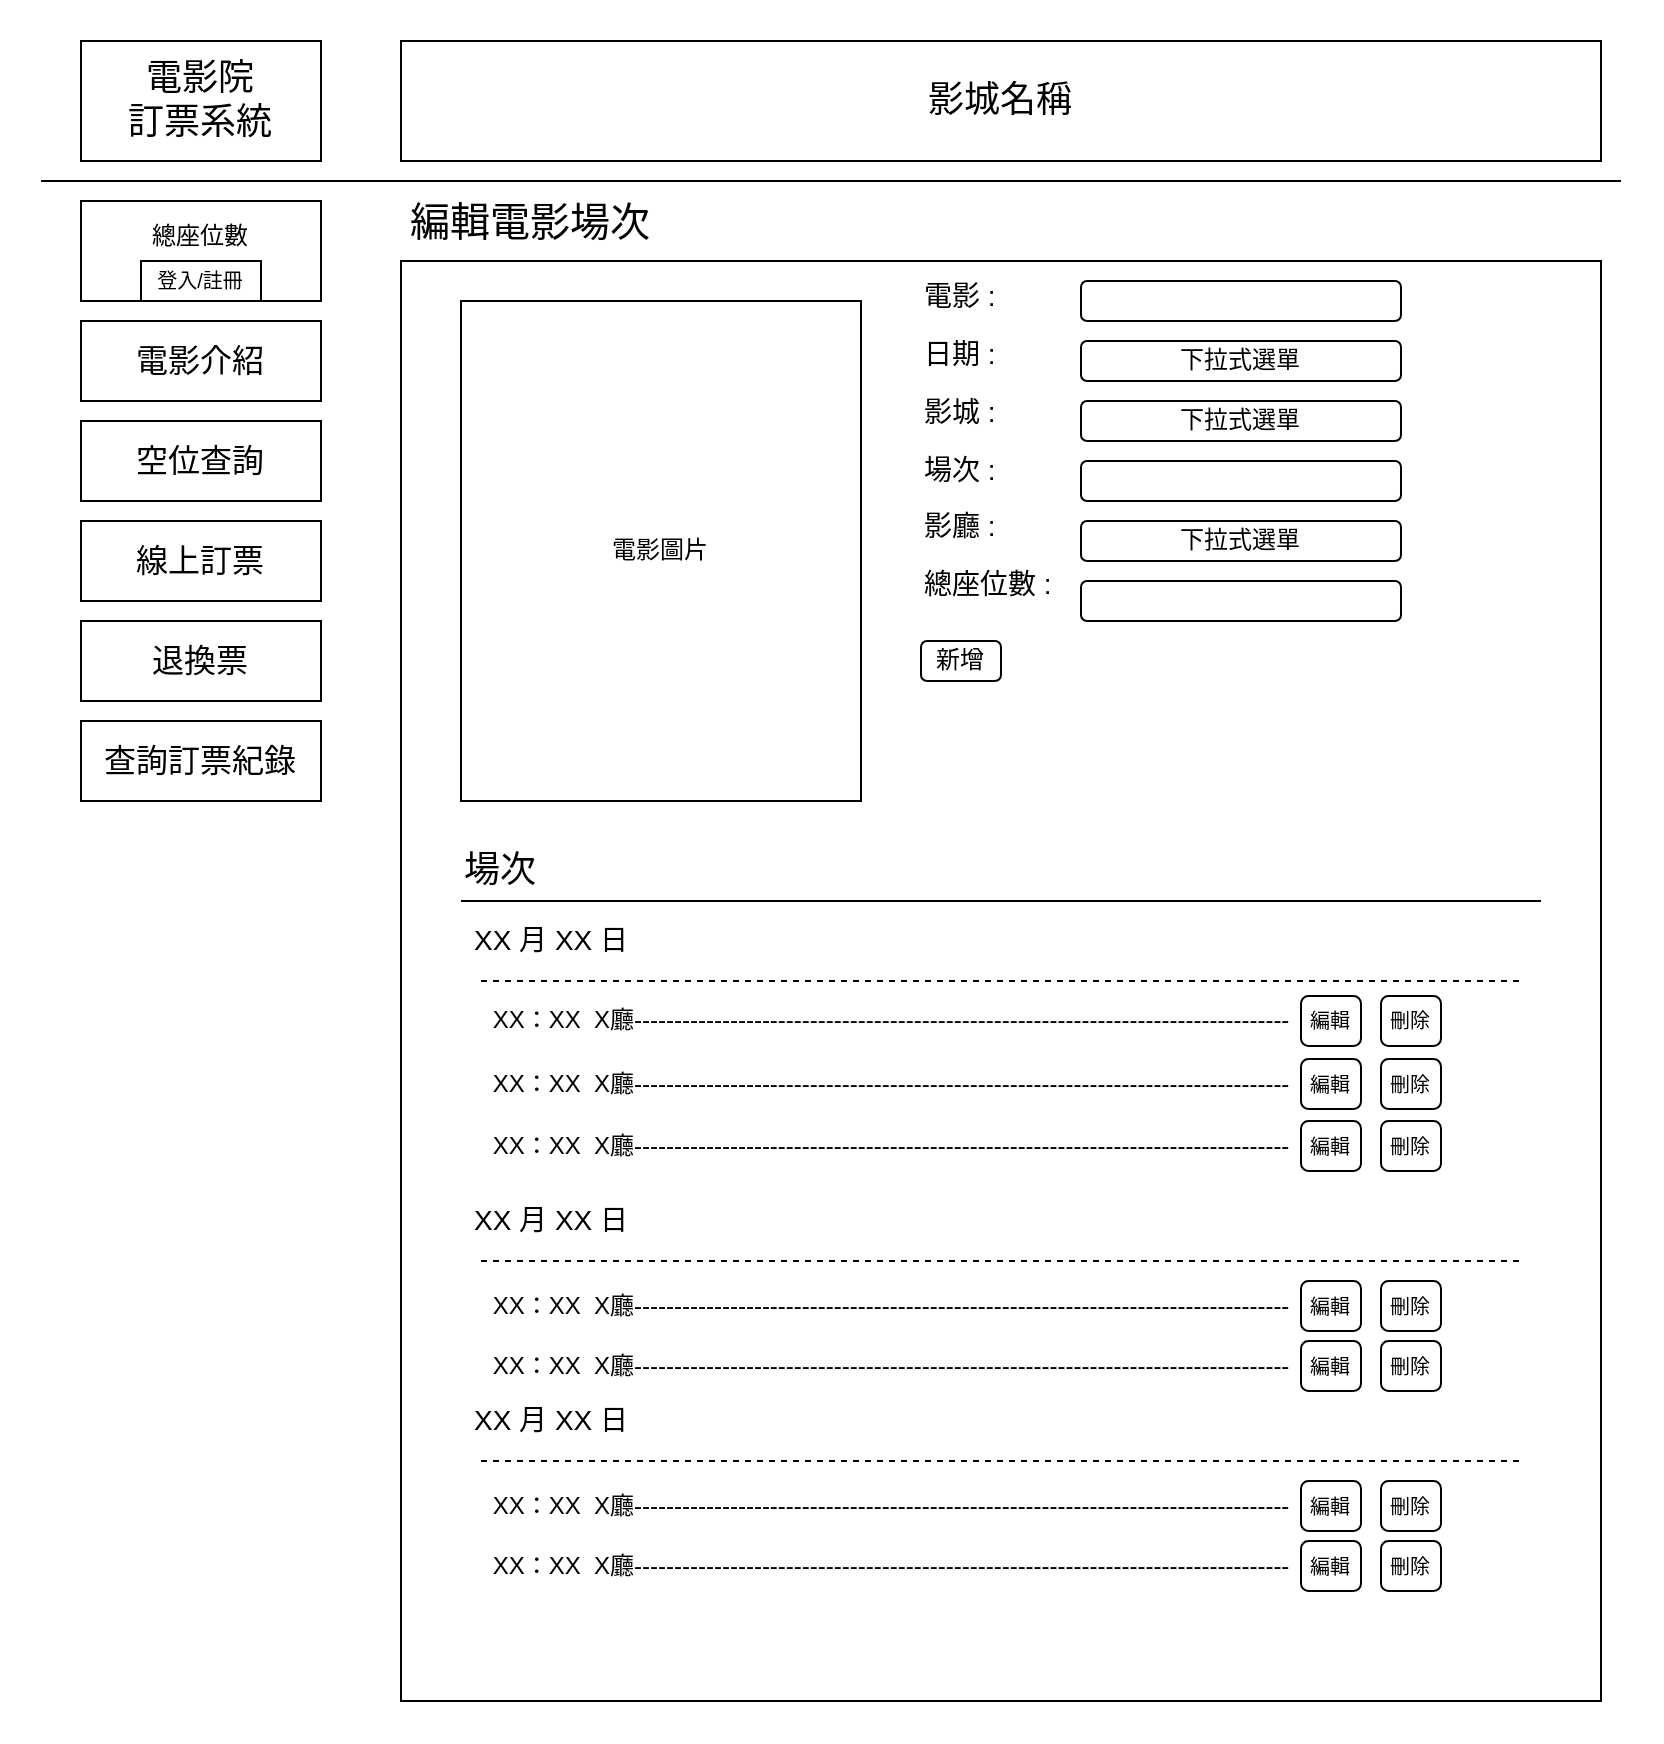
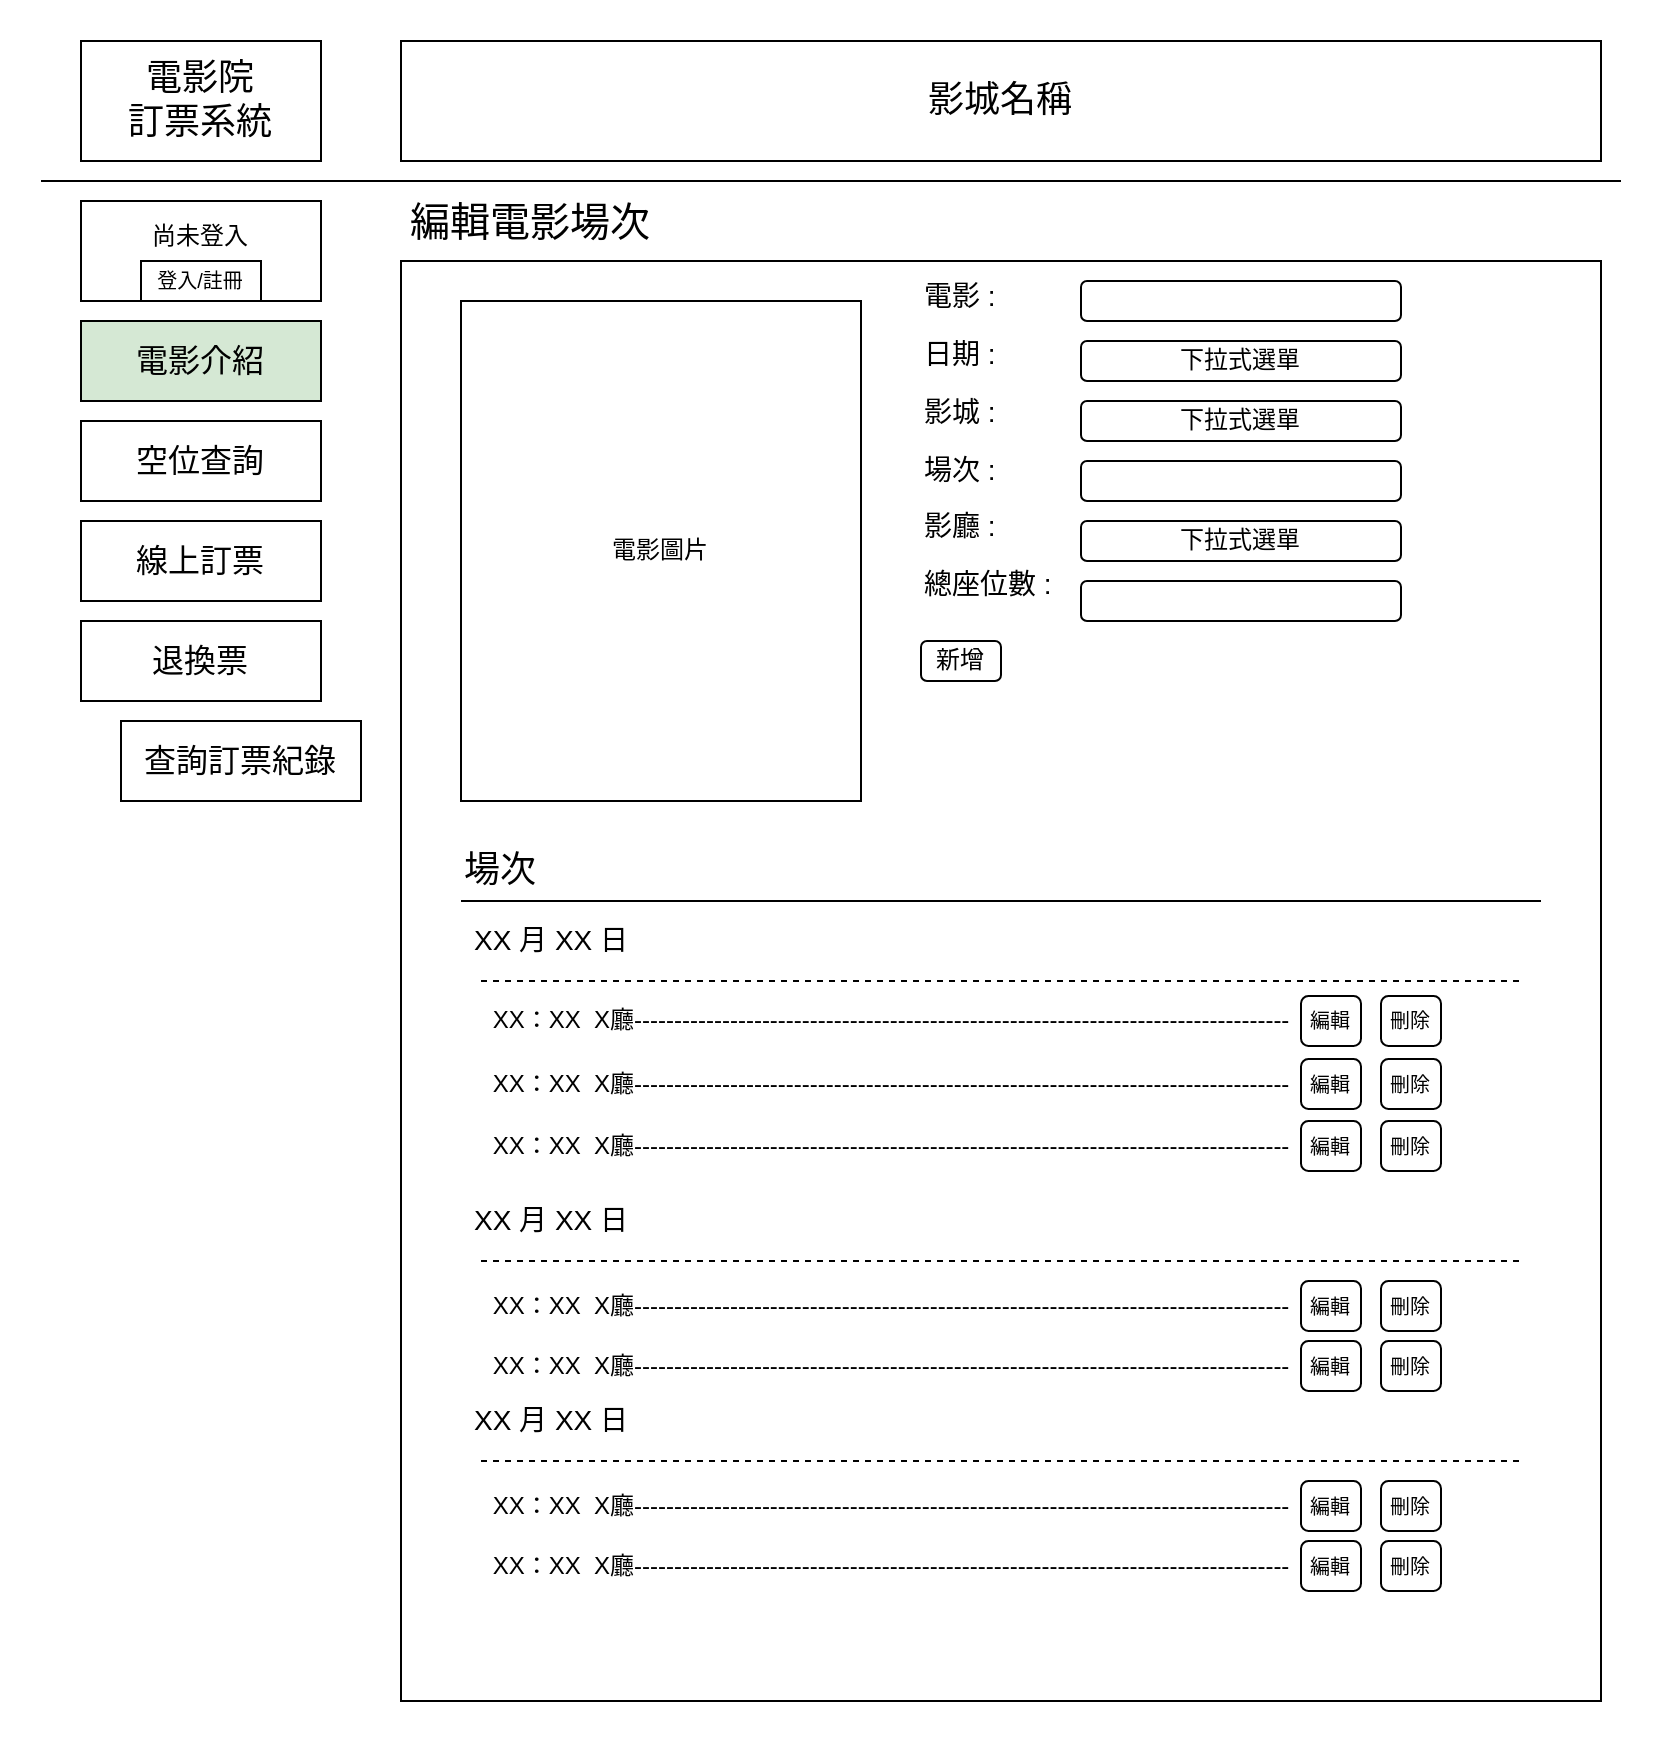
(201, 251) -> (201, 251)
(201, 361) -> (201, 361)
(201, 761) -> (241, 761)
